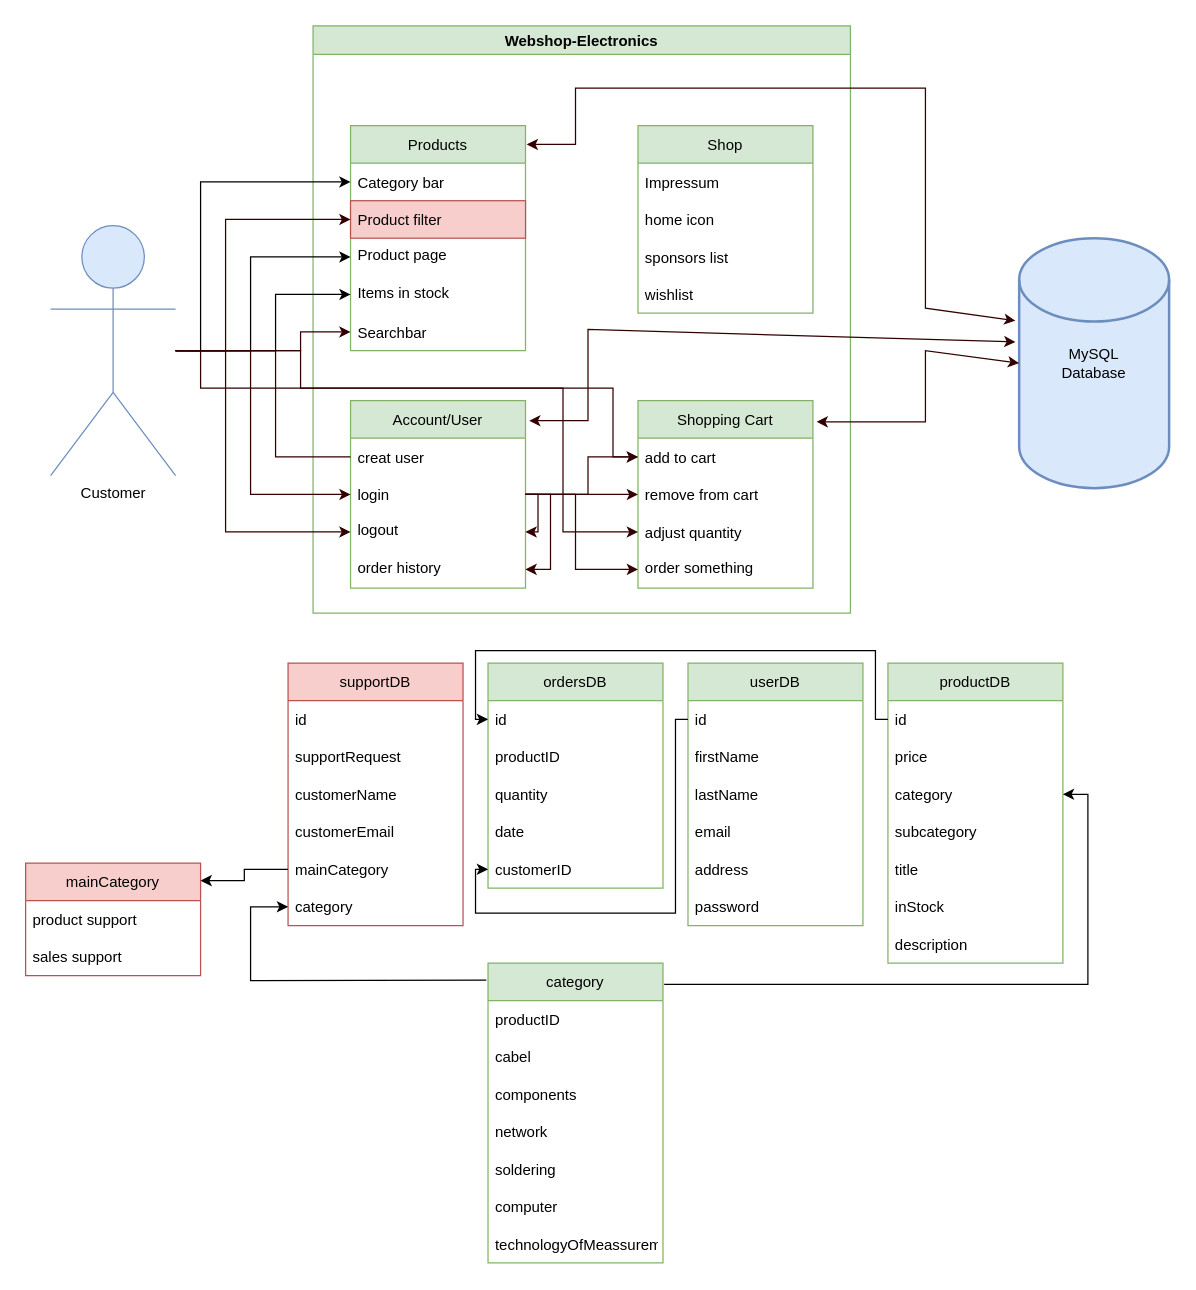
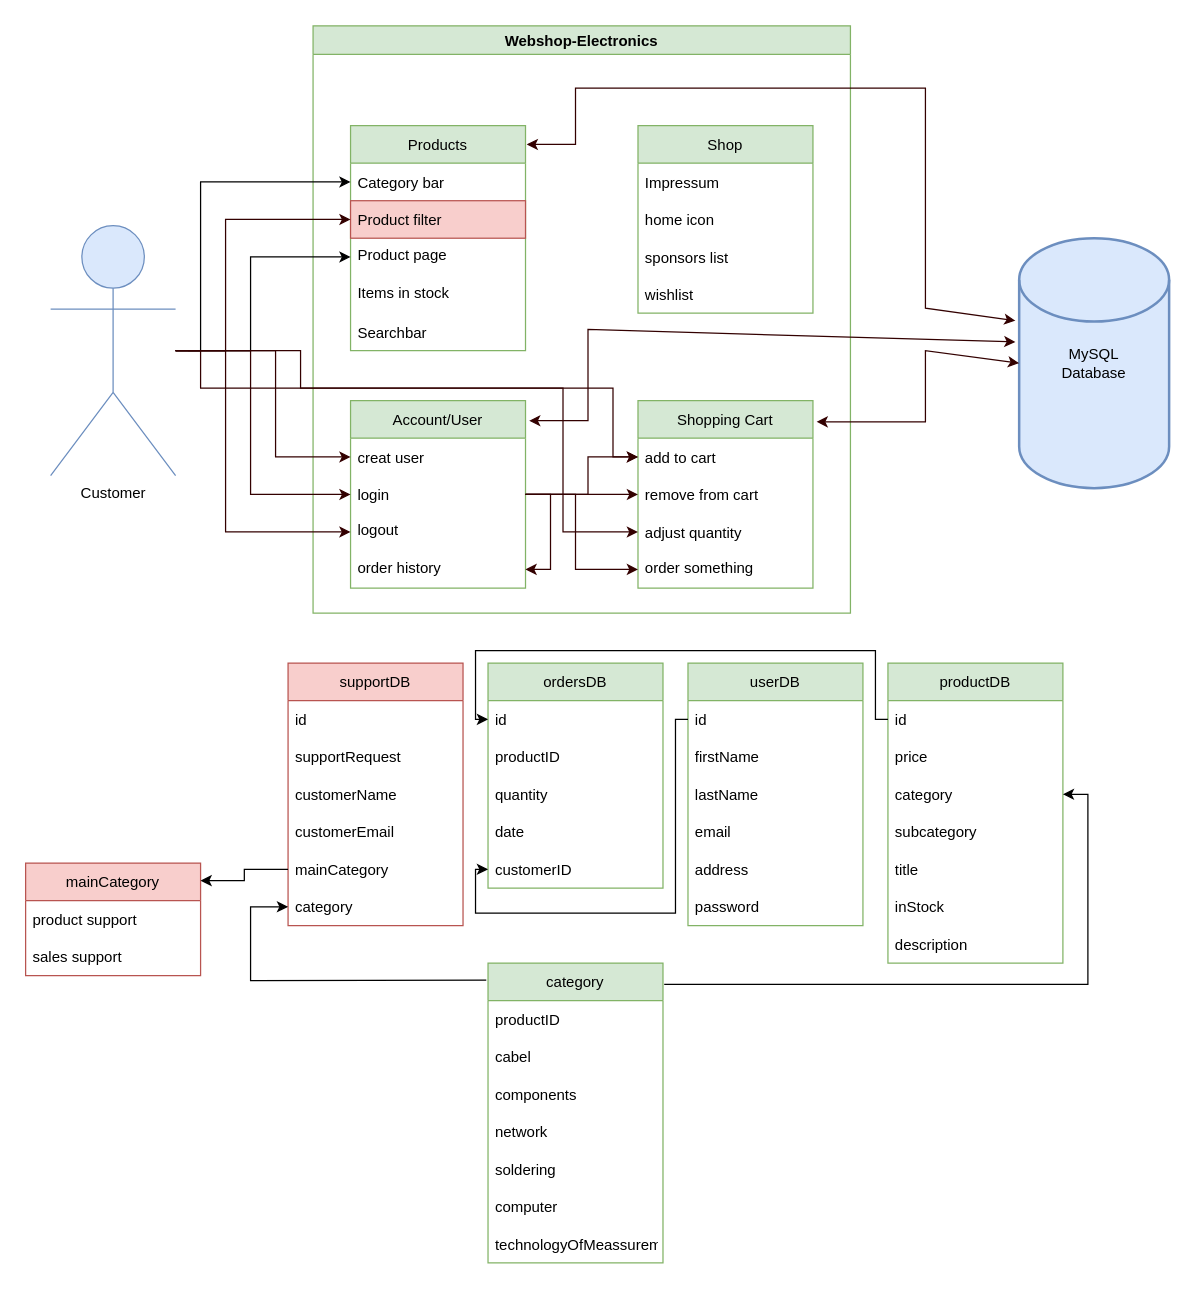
(283, 294) -> none
(316, 332) -> none
(343, 457) -> (341, 457)
(538, 517) -> none
